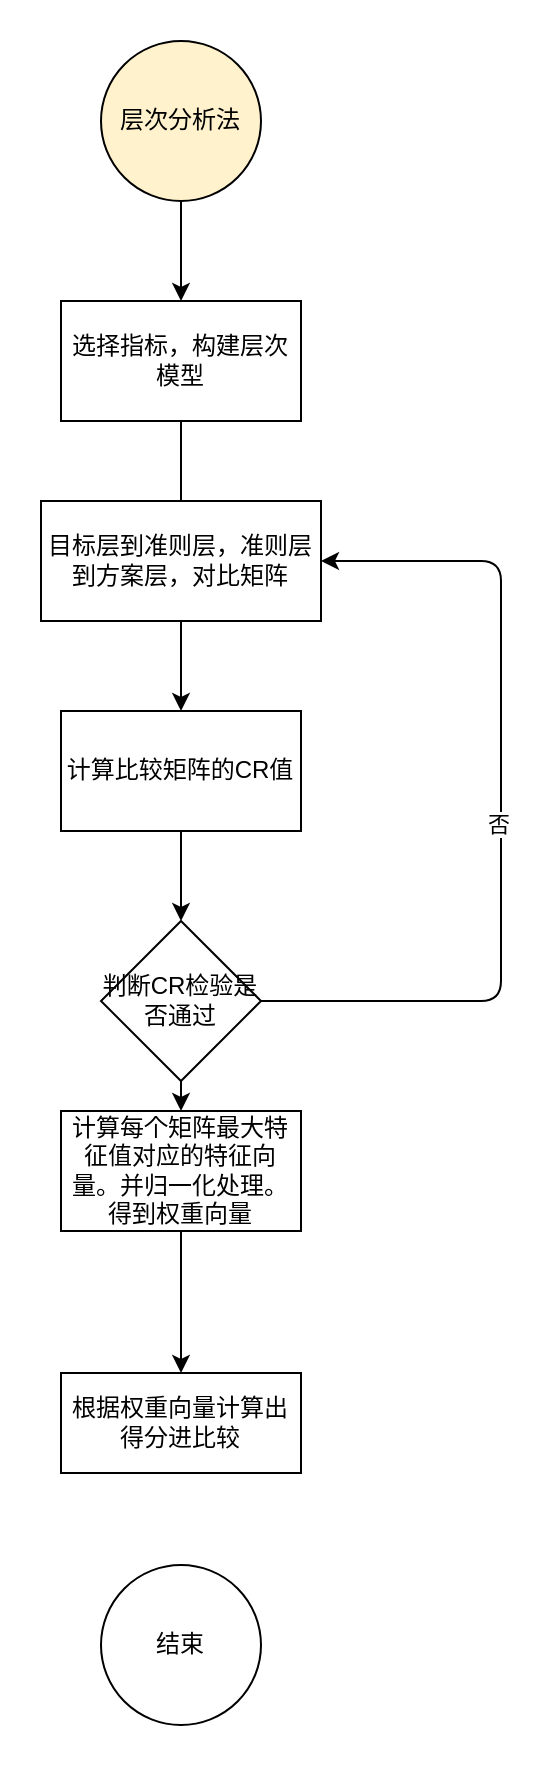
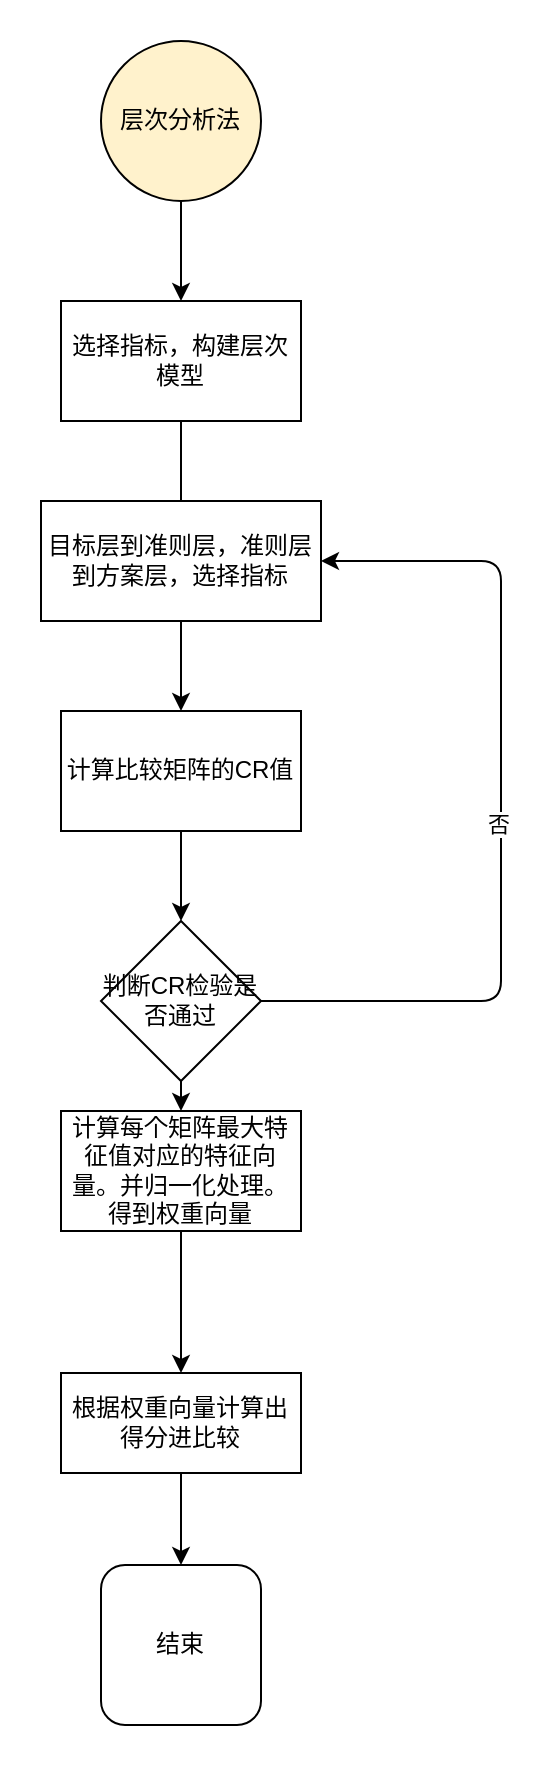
(181, 561) -> (181, 561)
none -> (181, 1512)
(181, 1645) -> (181, 1645)
